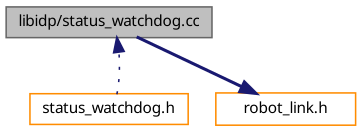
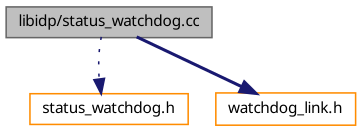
(119, 73) -> (99, 58)
(286, 109) -> (286, 109)
